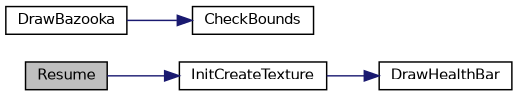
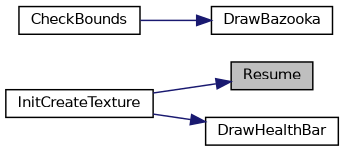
(152, 20) -> (169, 20)
(136, 76) -> (185, 88)
